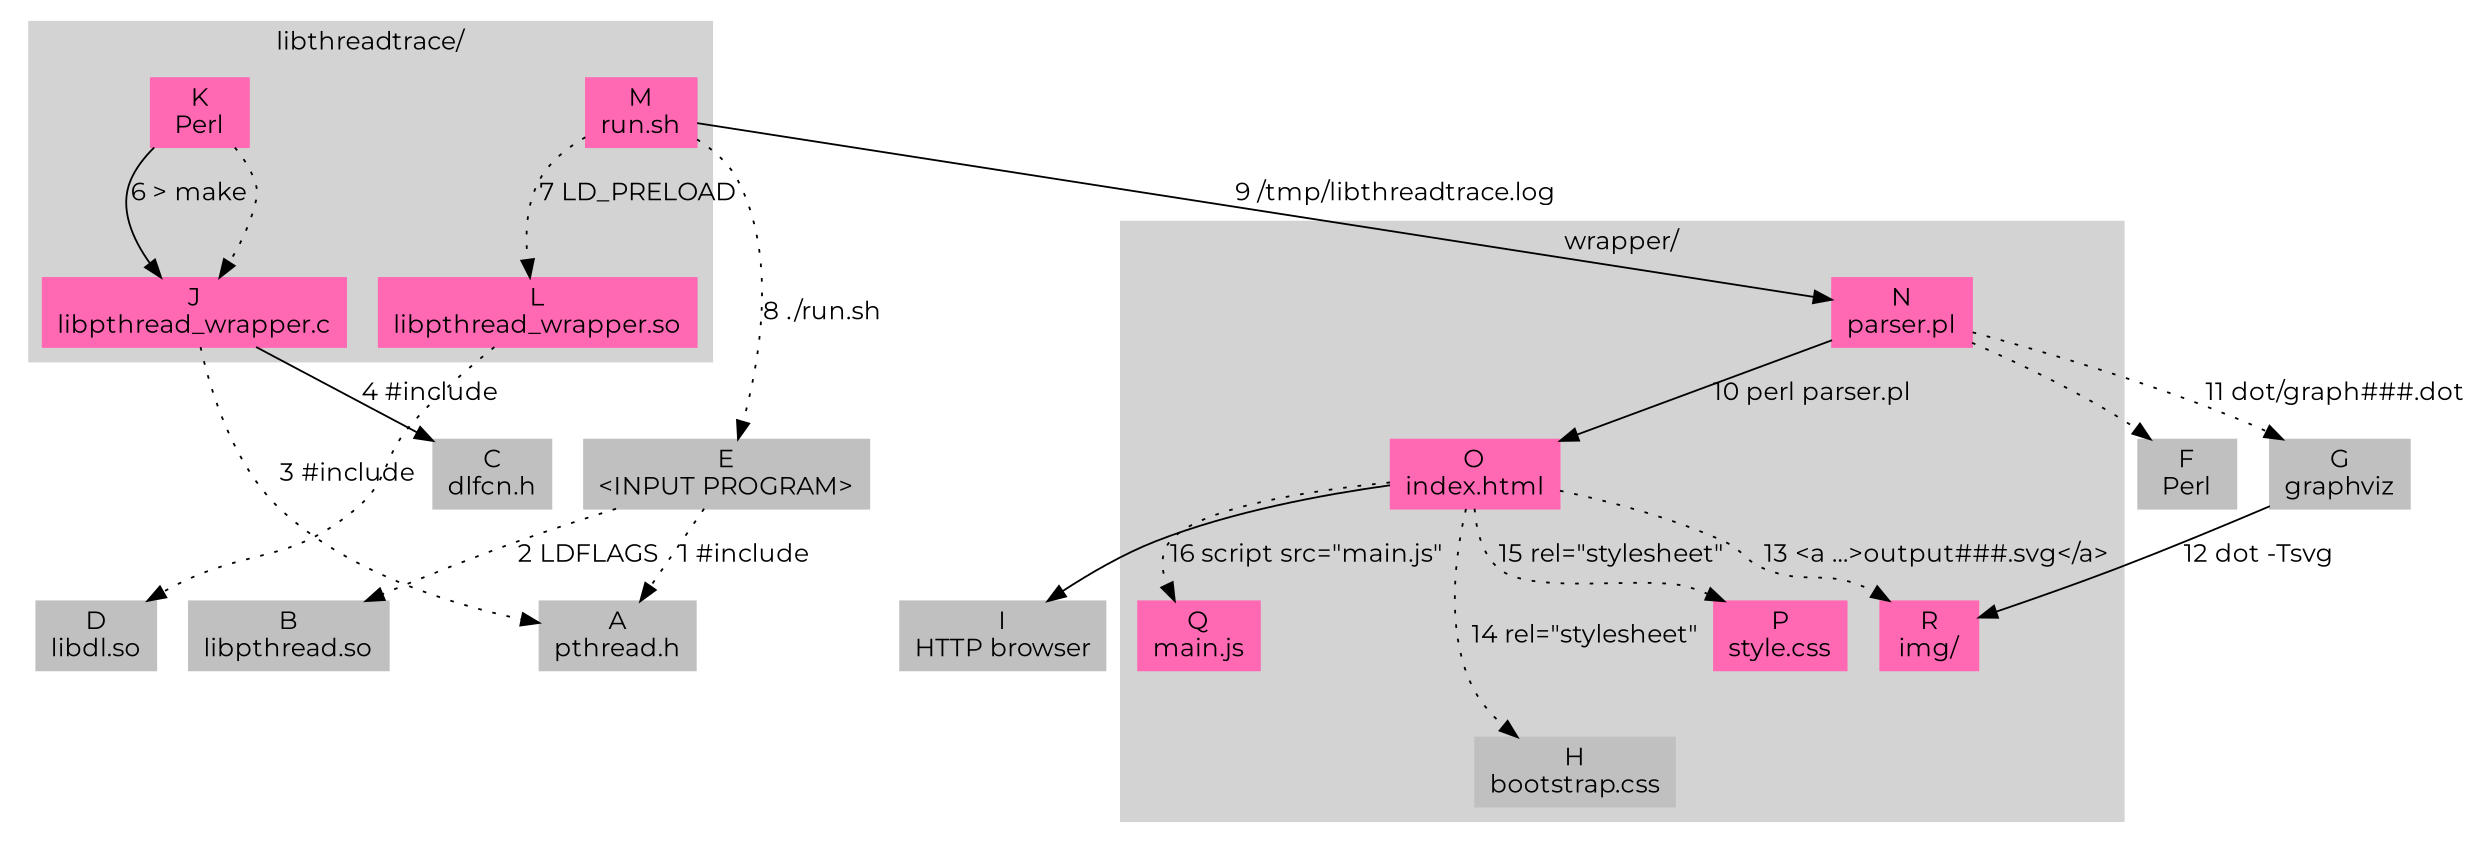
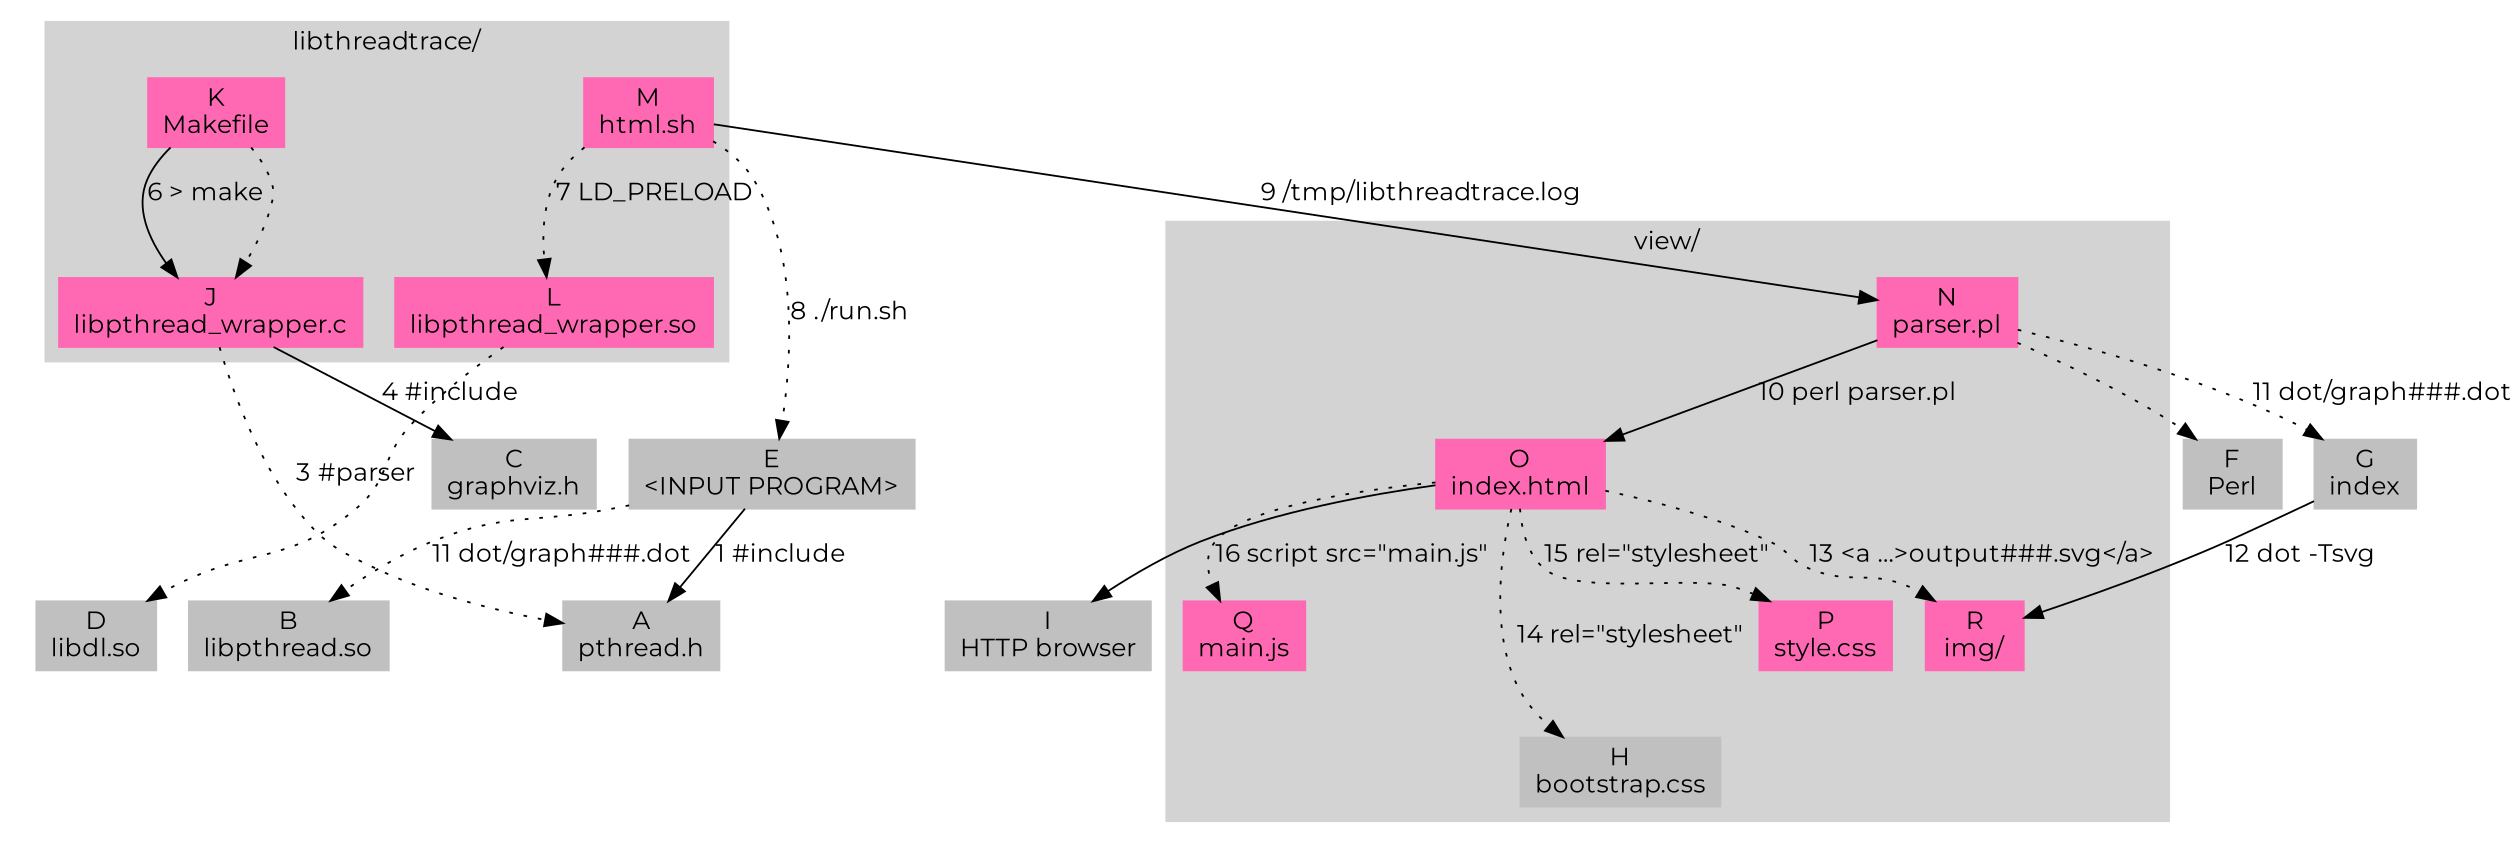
(200, 113) -> (216, 113)
(641, 113) -> (649, 113)
(1622, 243) -> (1668, 243)
(348, 474) -> (356, 474)
(492, 474) -> (514, 474)
(2340, 474) -> (2365, 474)
(678, 547) -> (713, 548)
(589, 555) -> (562, 555)
